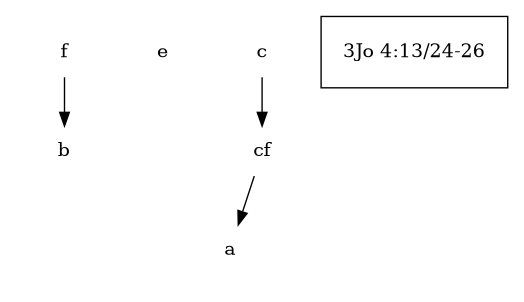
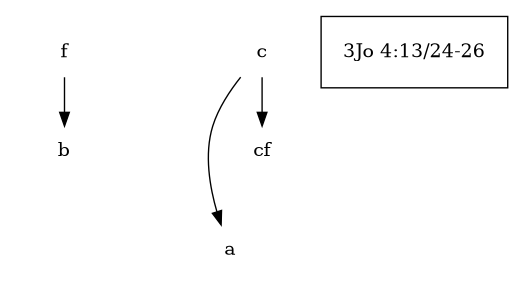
(163, 52) -> none
(248, 194) -> (210, 141)
